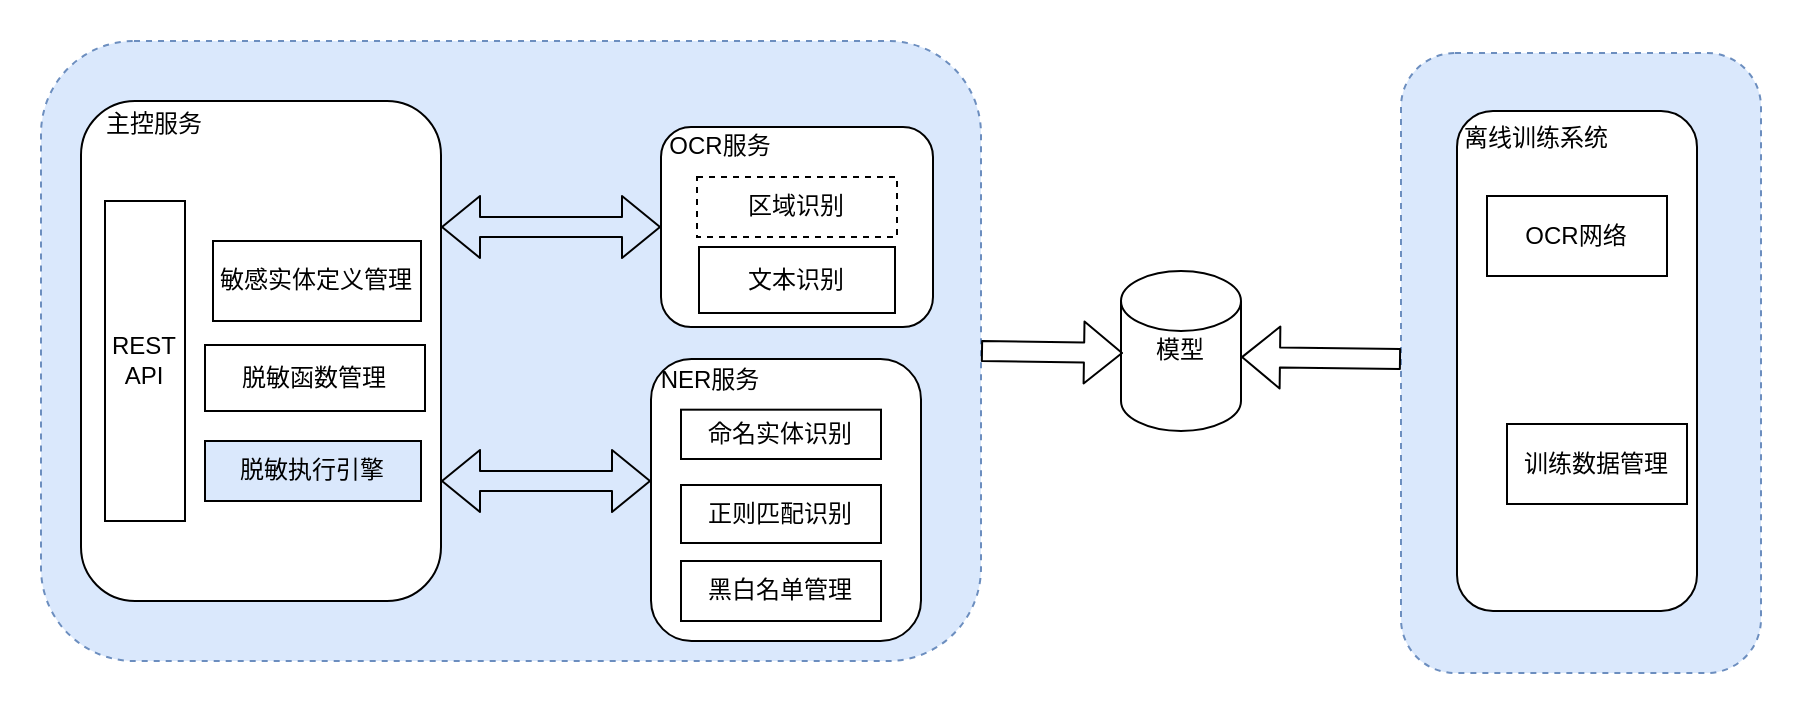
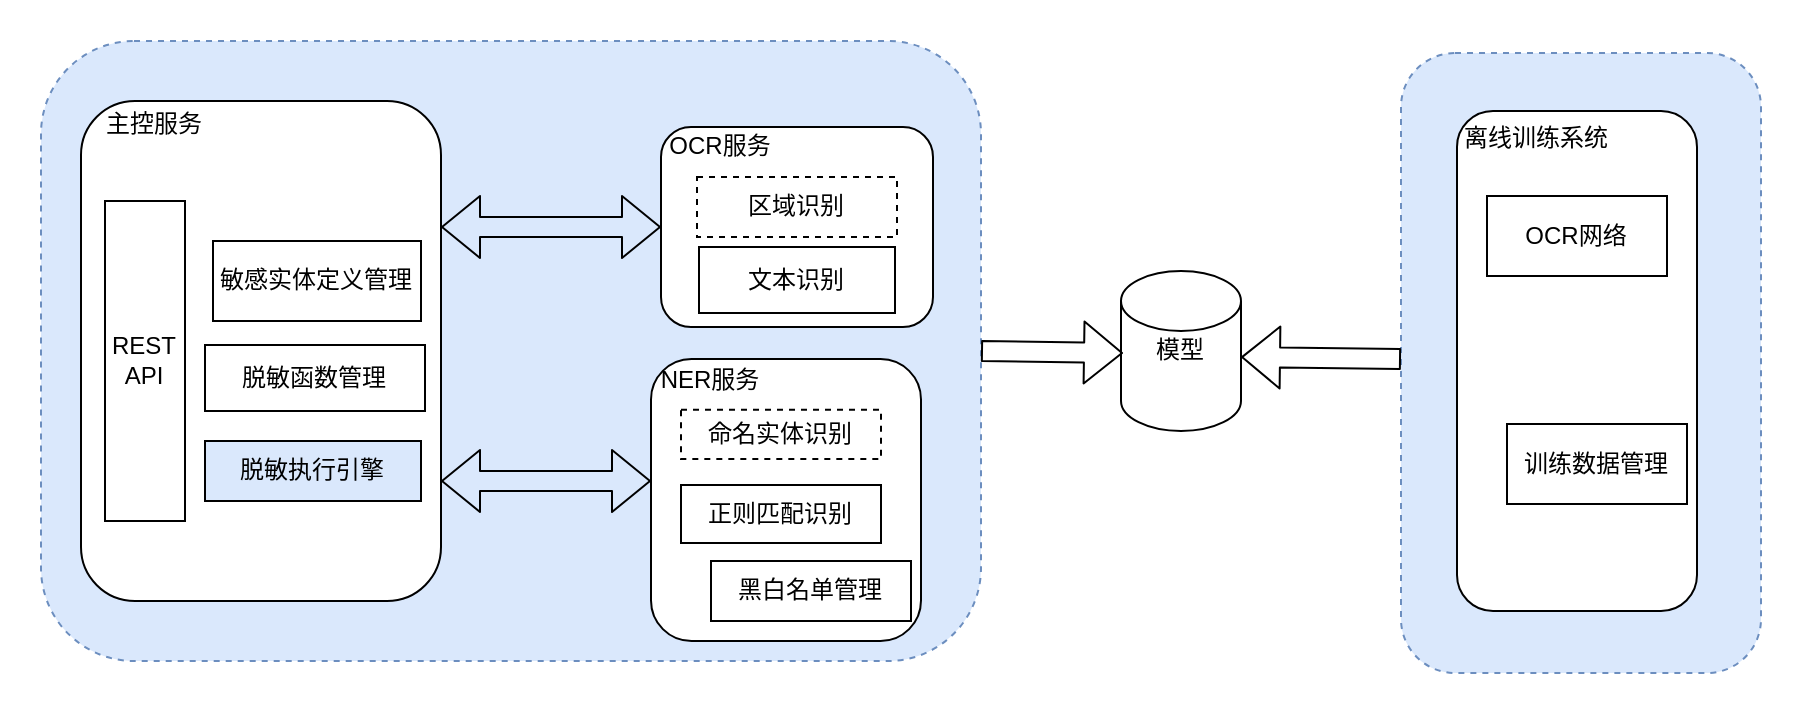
(781, 434) -> (781, 434)
(781, 591) -> (811, 591)
